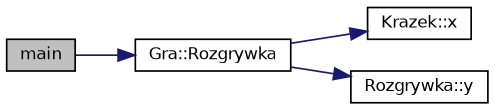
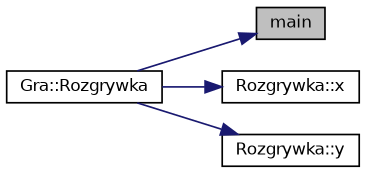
(419, 23) -> (291, 87)
(97, 55) -> (189, 55)
